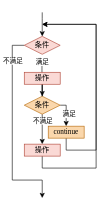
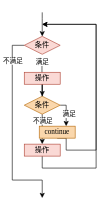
(66, 132) -> (57, 132)
